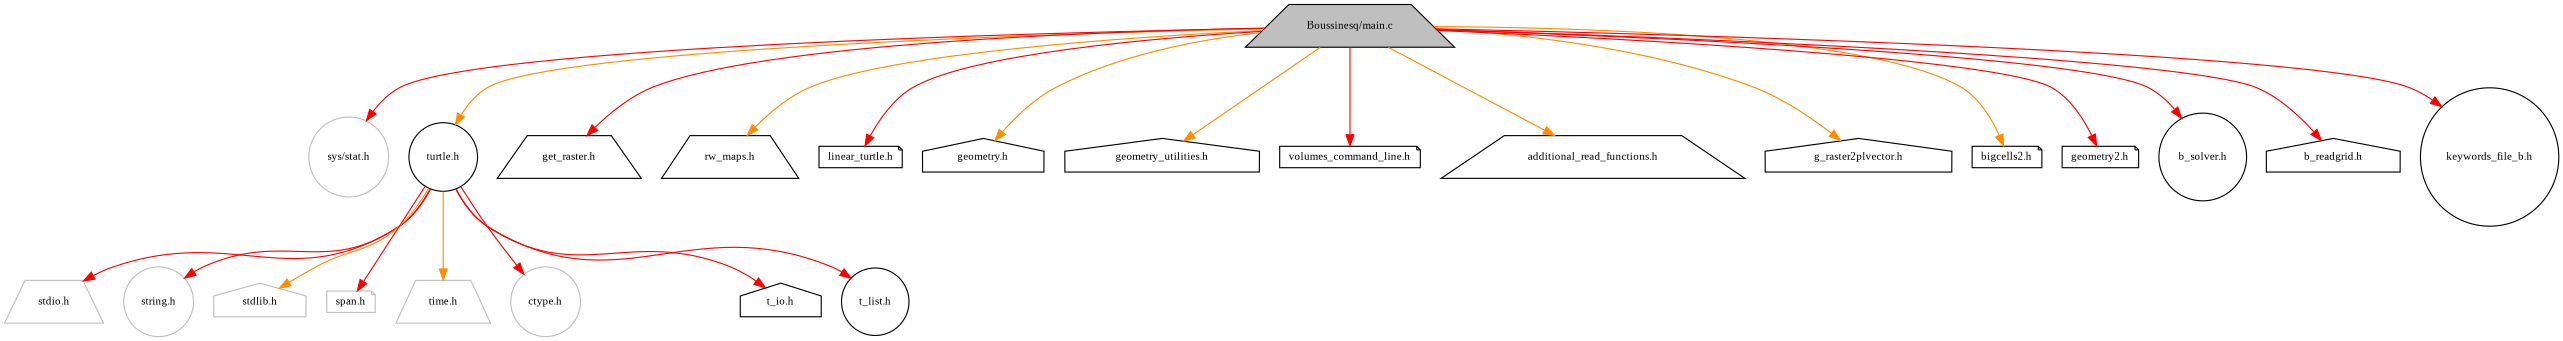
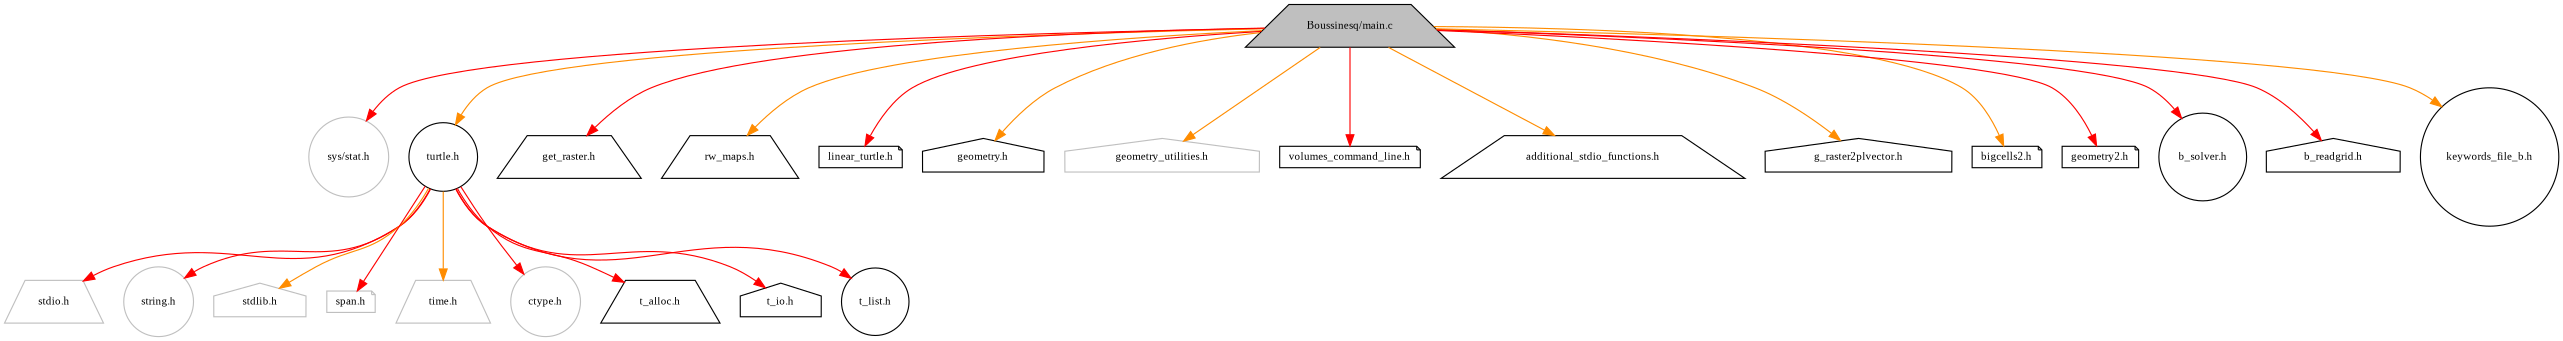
(1937, 45) -> (1937, 45)
(1162, 157) -> (1162, 157)
(1593, 157) -> (1593, 157)
none -> (660, 302)
